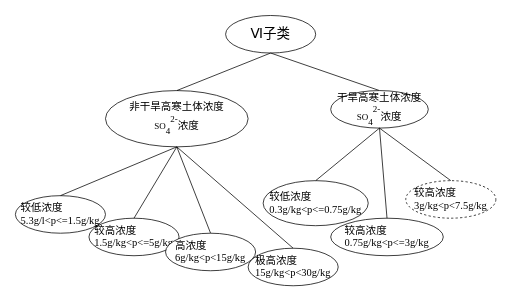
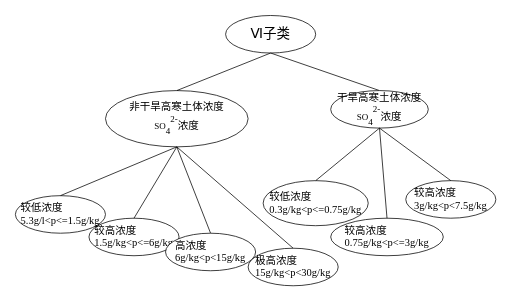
(450, 199) -> (450, 199)
(134, 237) -> (134, 237)
